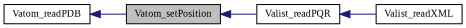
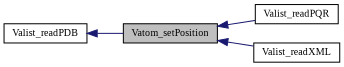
(47, 14) -> (46, 33)
(363, 14) -> (241, 44)
